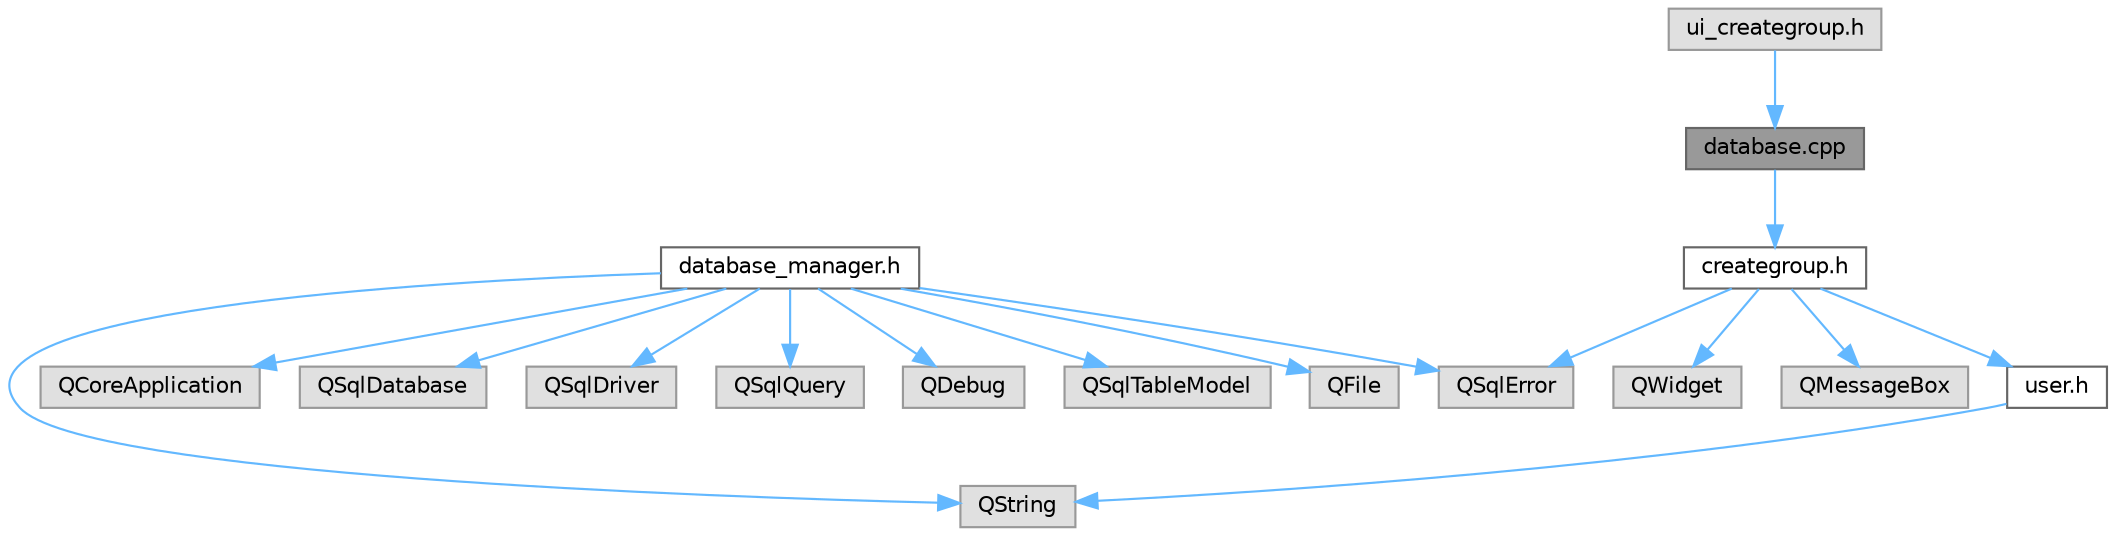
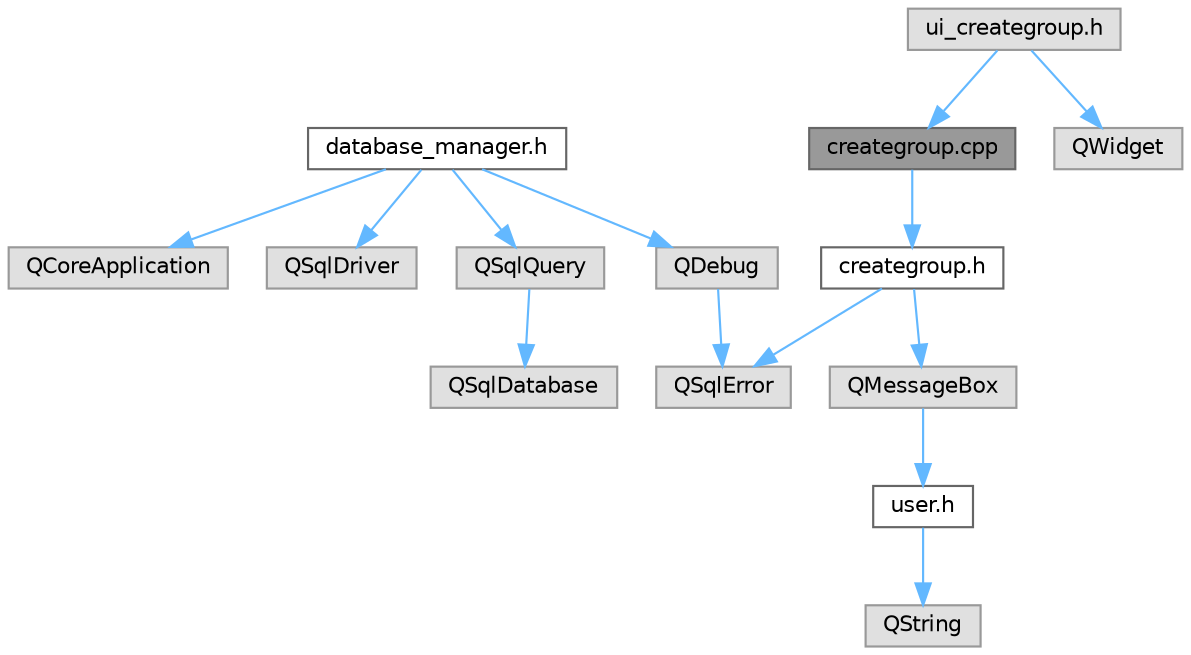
(1775, 149) -> (912, 149)
(1733, 319) -> (1059, 81)
(1905, 323) -> (923, 436)
(602, 324) -> (528, 317)
(1168, 325) -> (720, 317)
(1168, 387) -> none
(1354, 387) -> none
(128, 444) -> none
